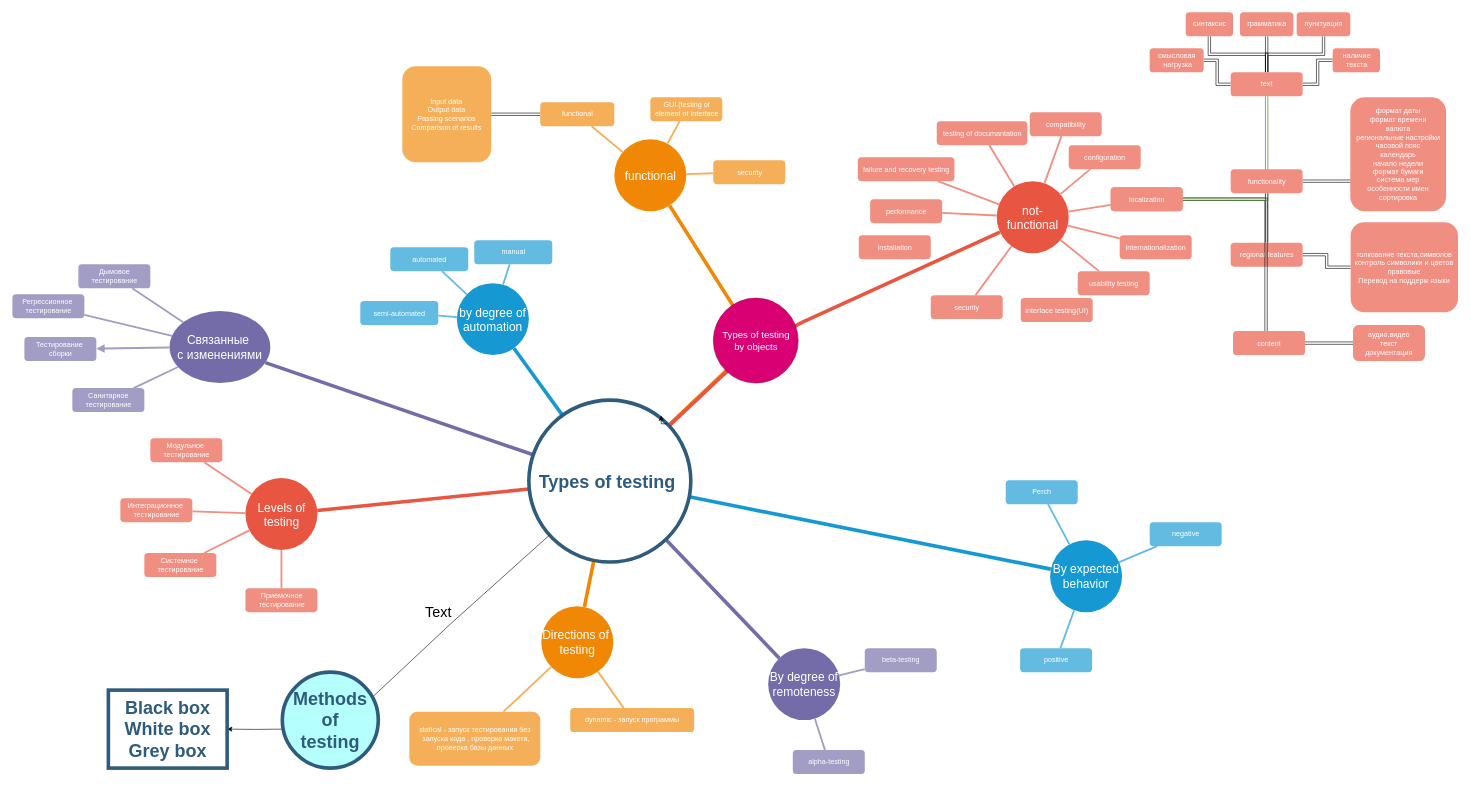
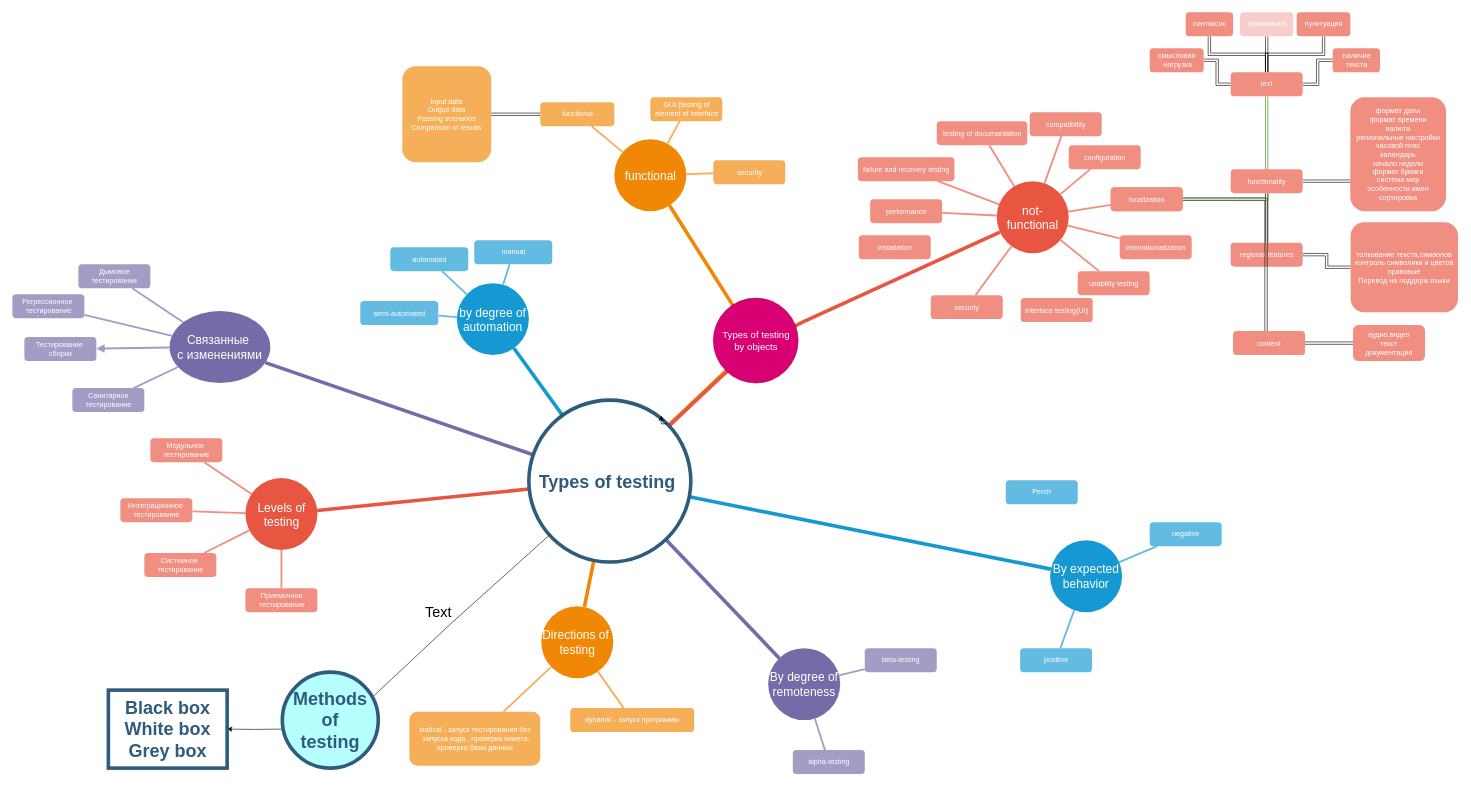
(1267, 24) -> (1267, 24)
(1059, 525) -> none
